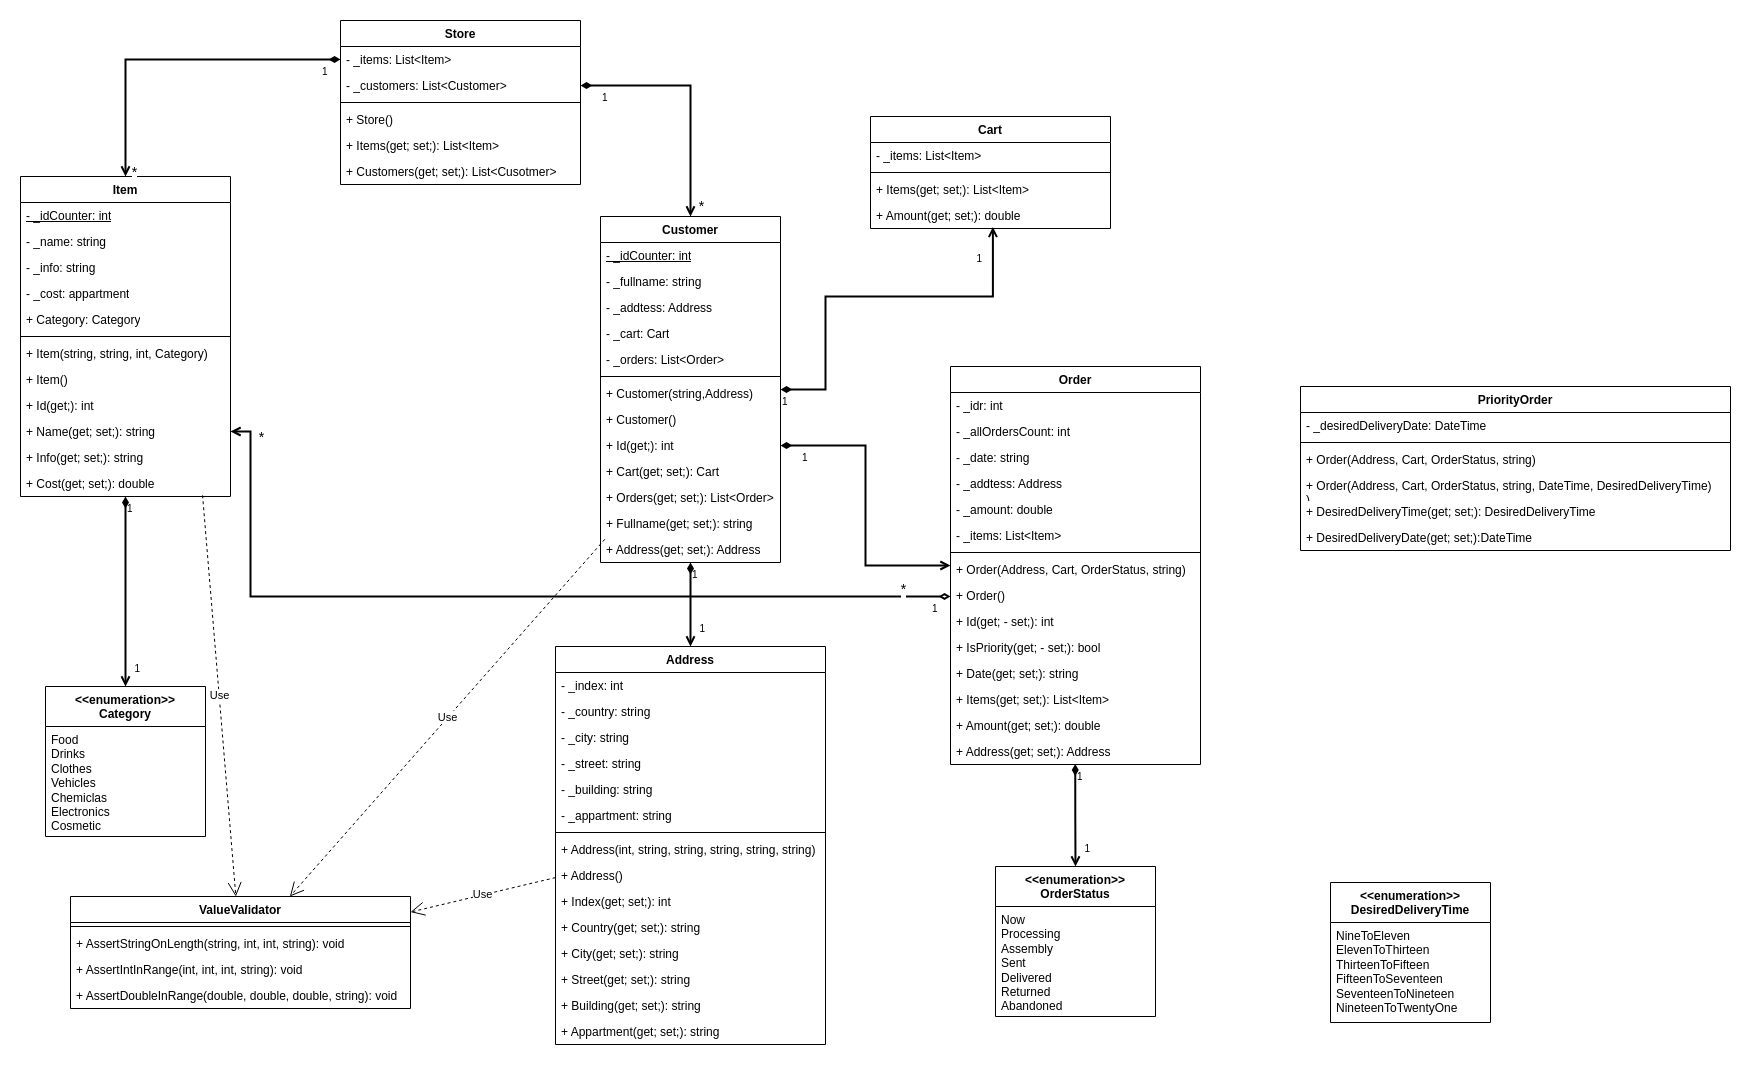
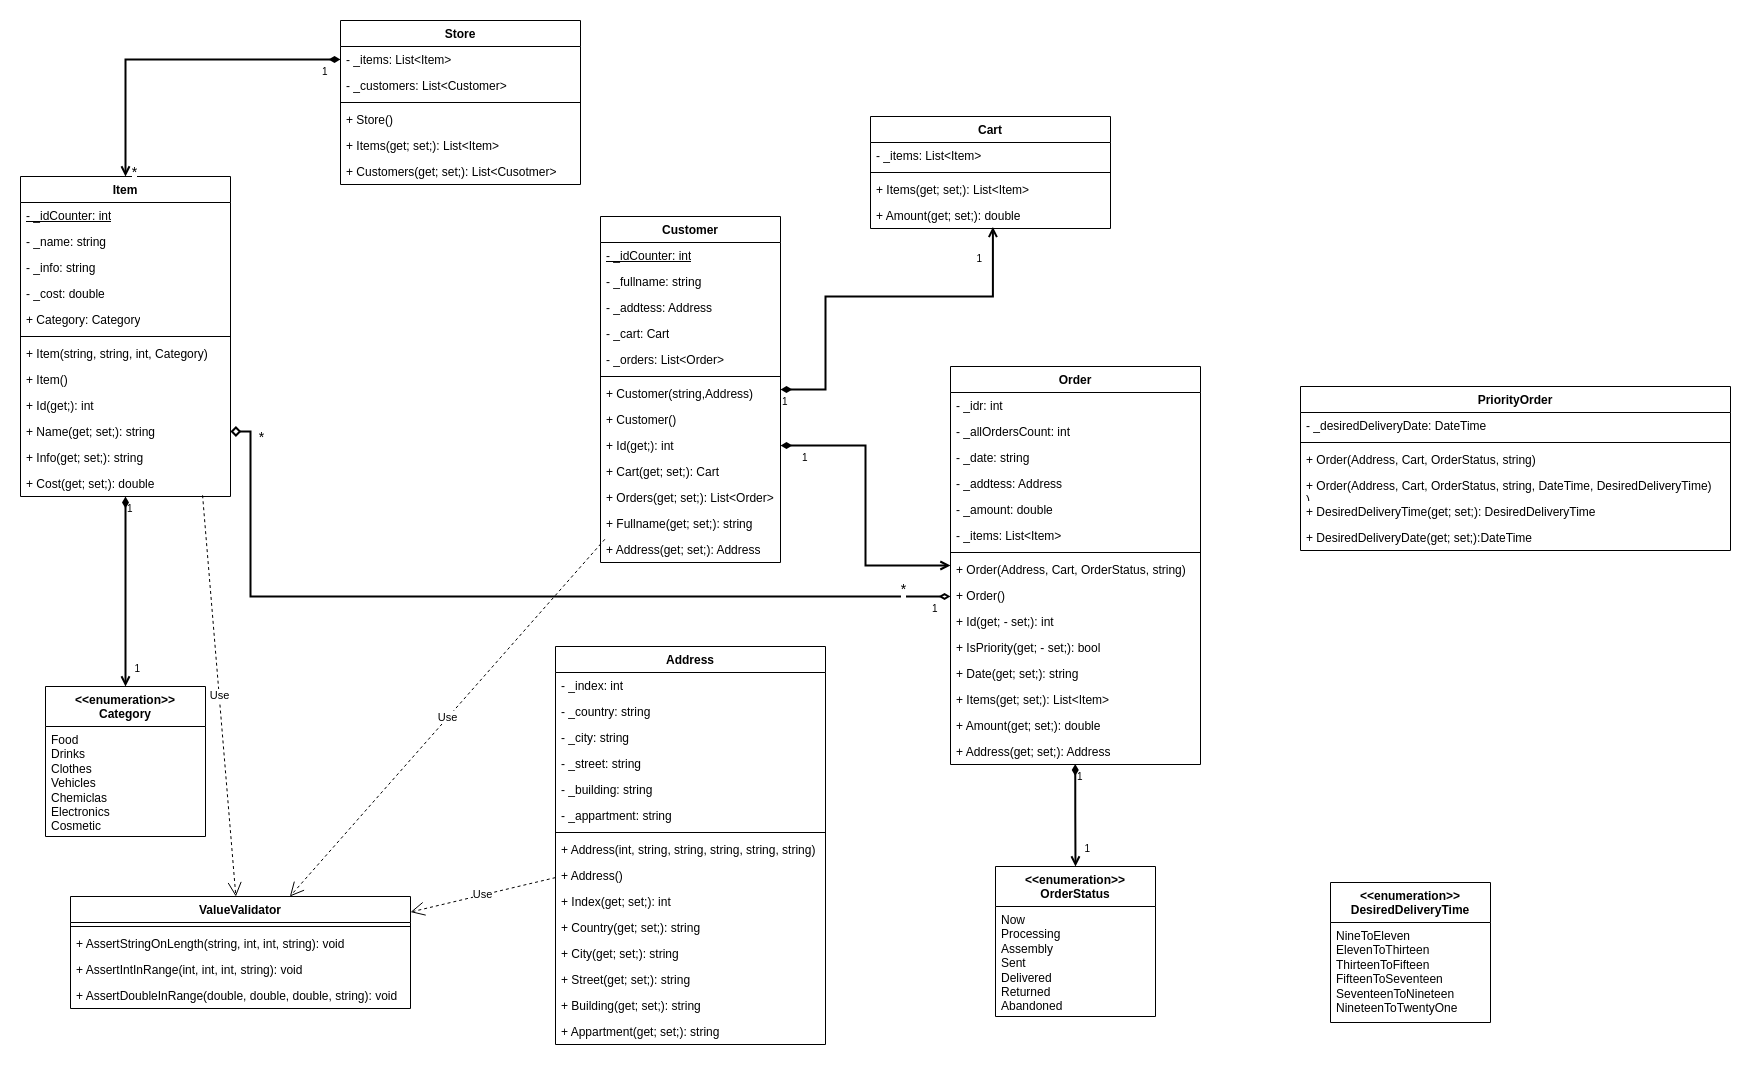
(691, 99) -> none
(86, 295) -> (71, 295)
(239, 432) -> (241, 432)
(691, 607) -> none
